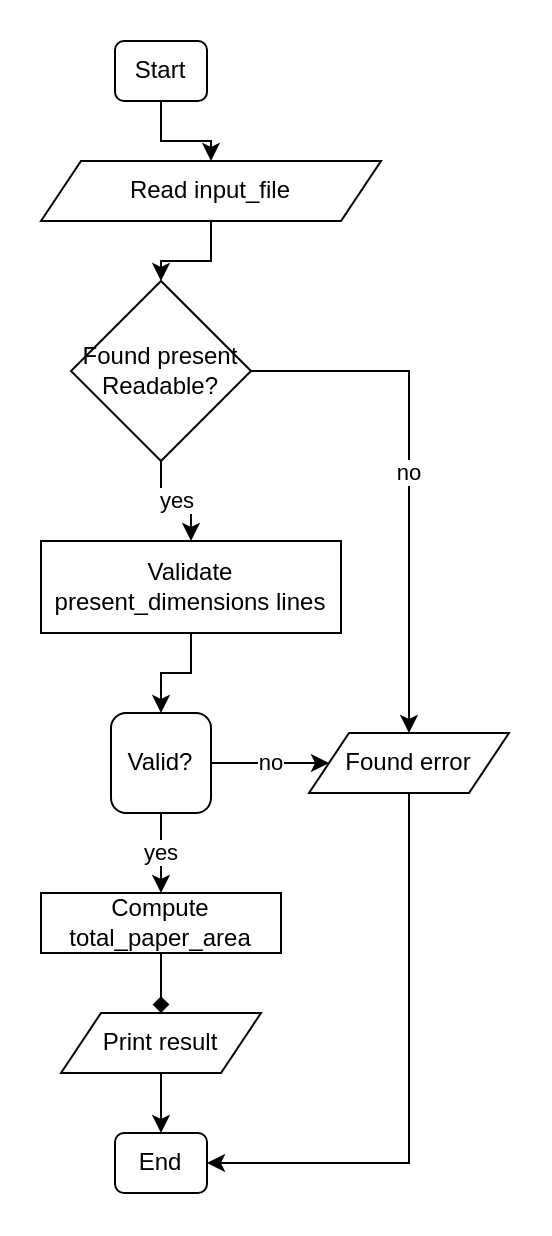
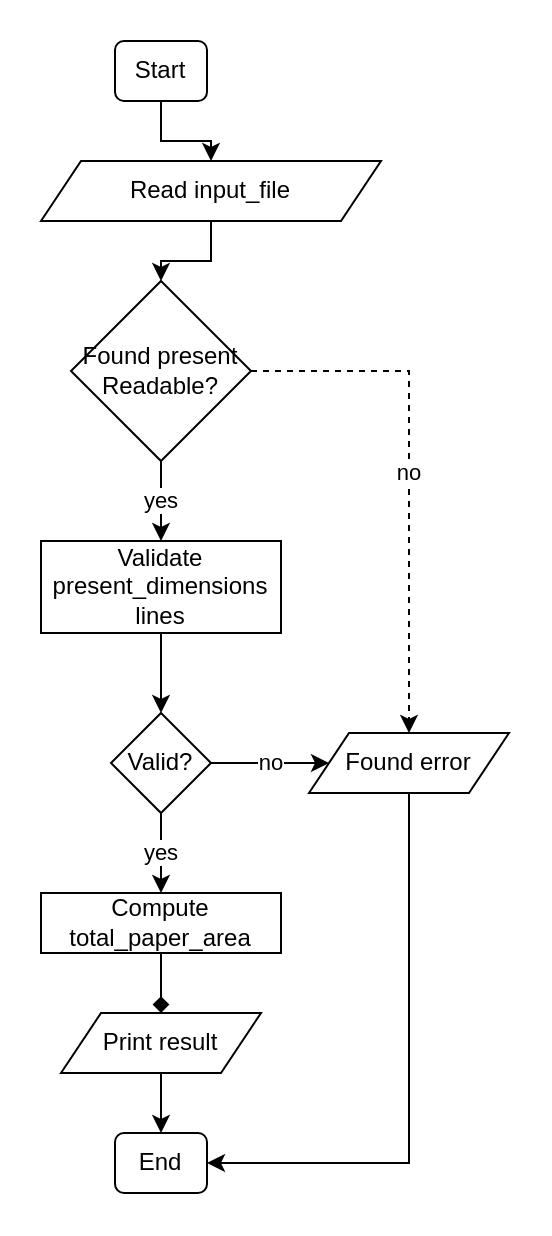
(377, 371) -> (377, 371)
(191, 587) -> (161, 587)
(161, 763) -> (161, 763)
